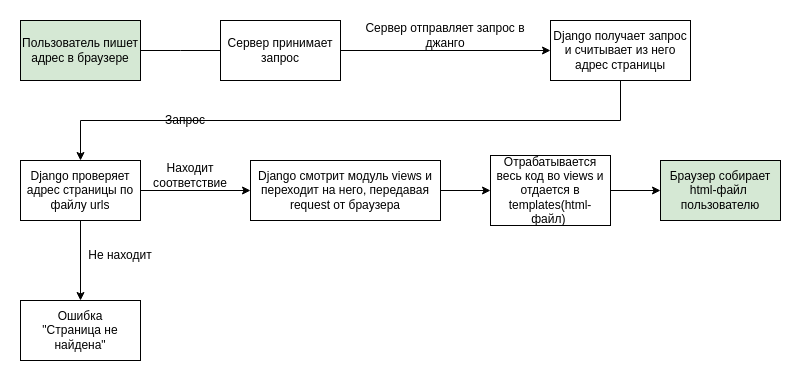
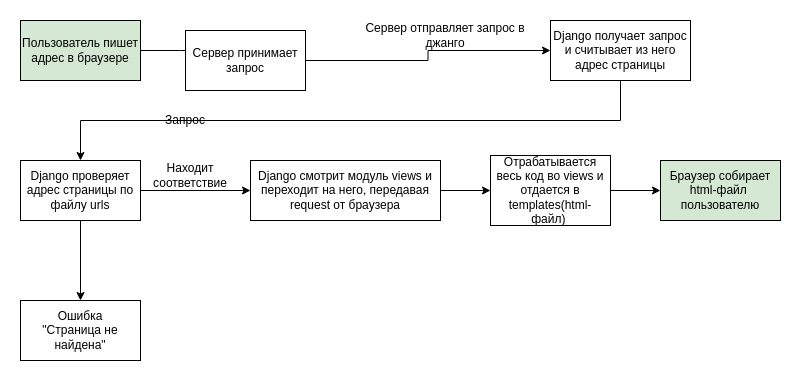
(281, 51) -> (246, 61)
(121, 256) -> none
